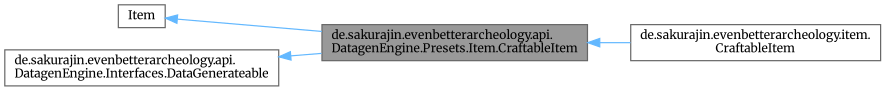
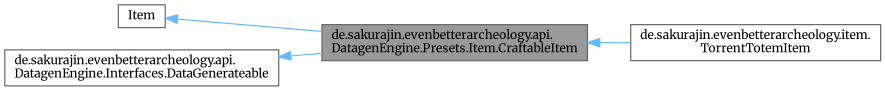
(756, 43) -> (756, 43)
